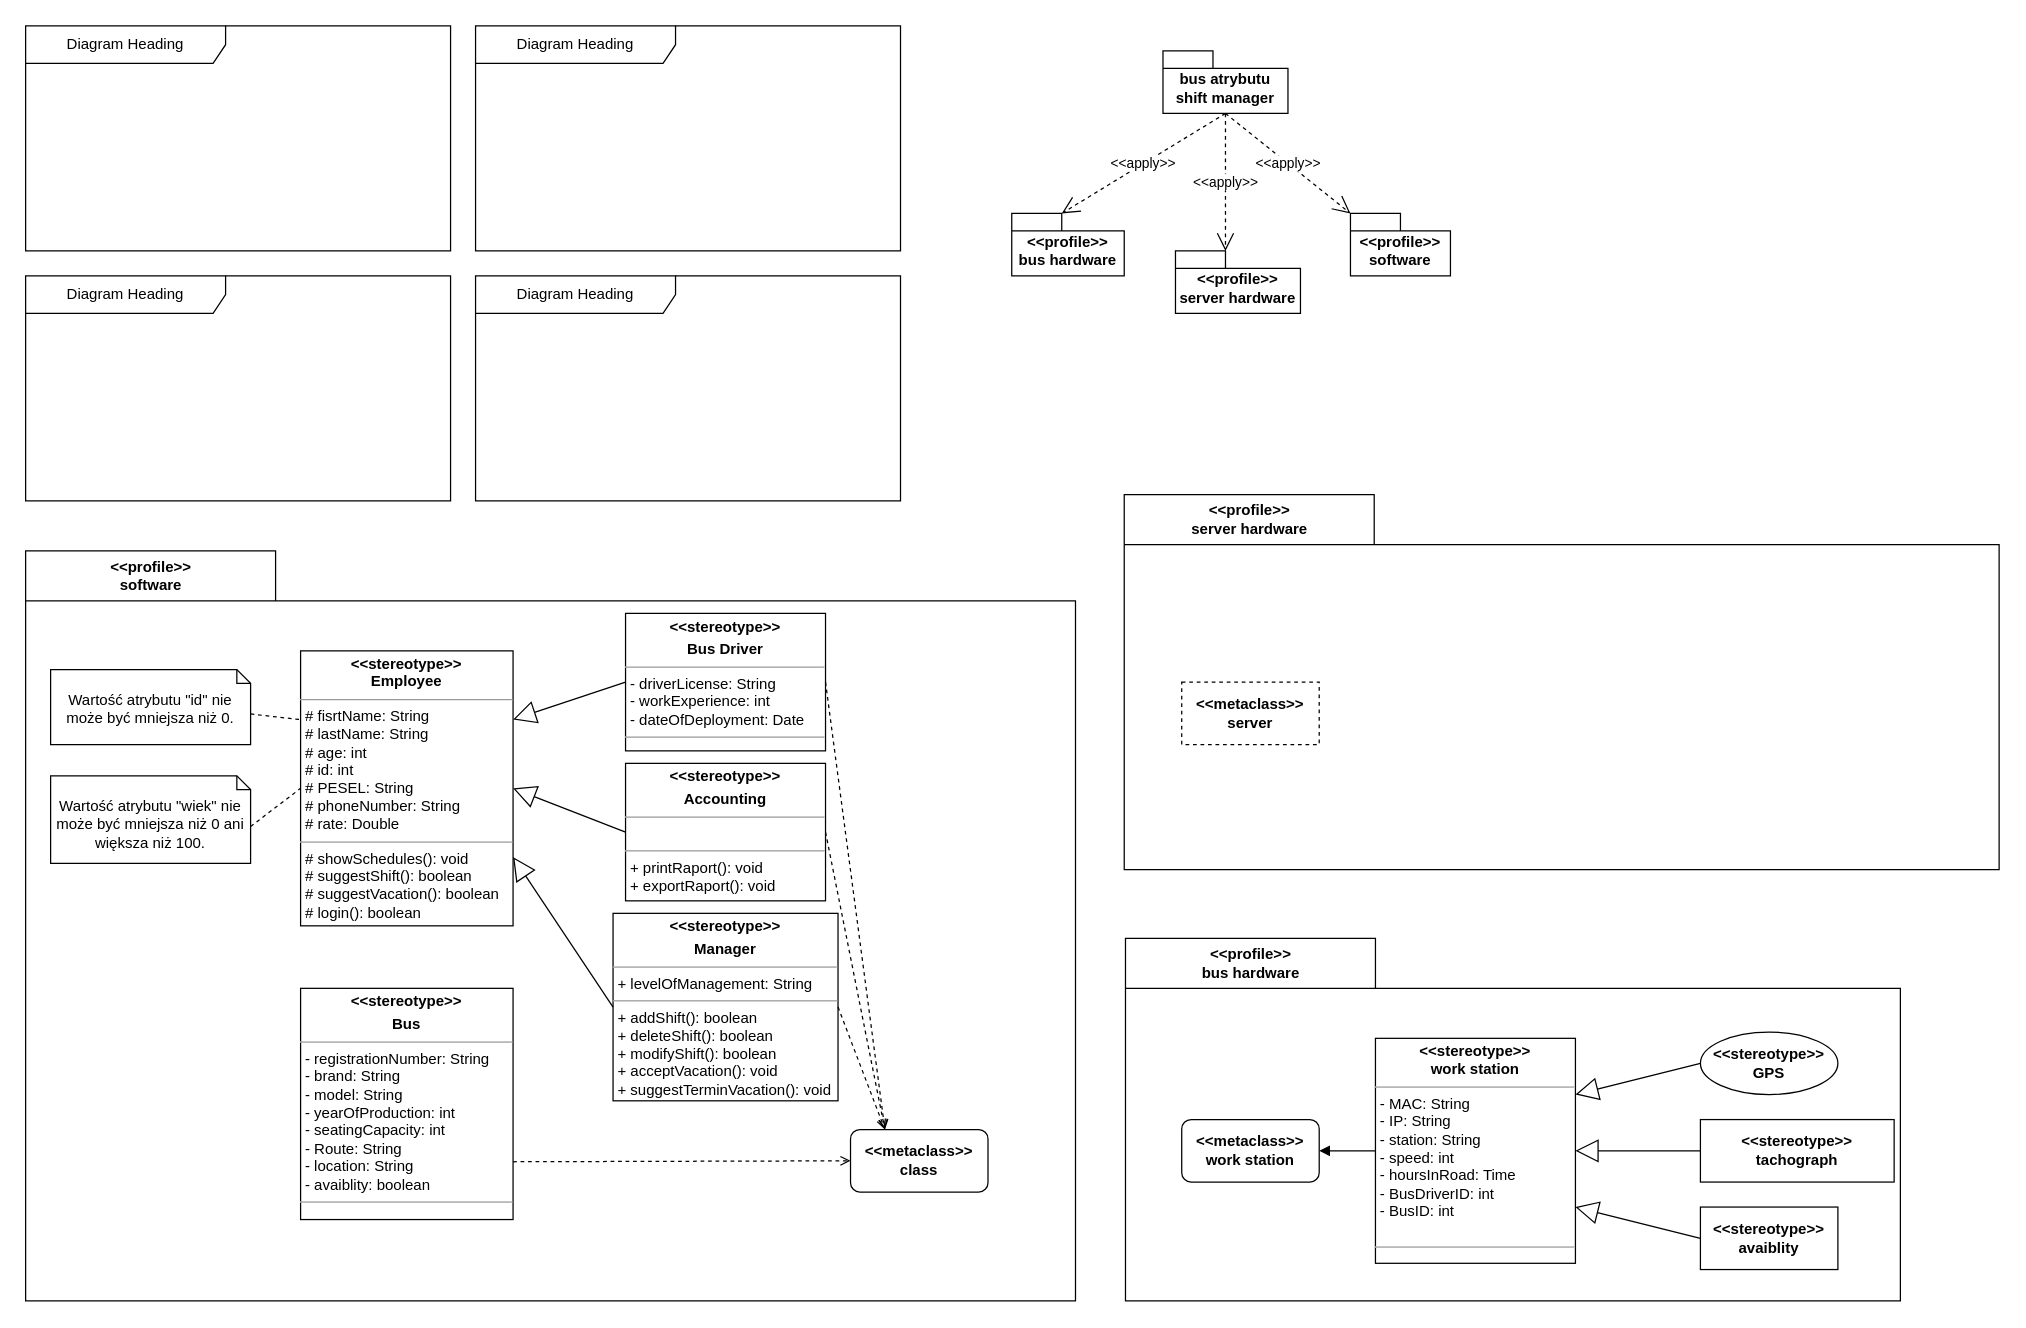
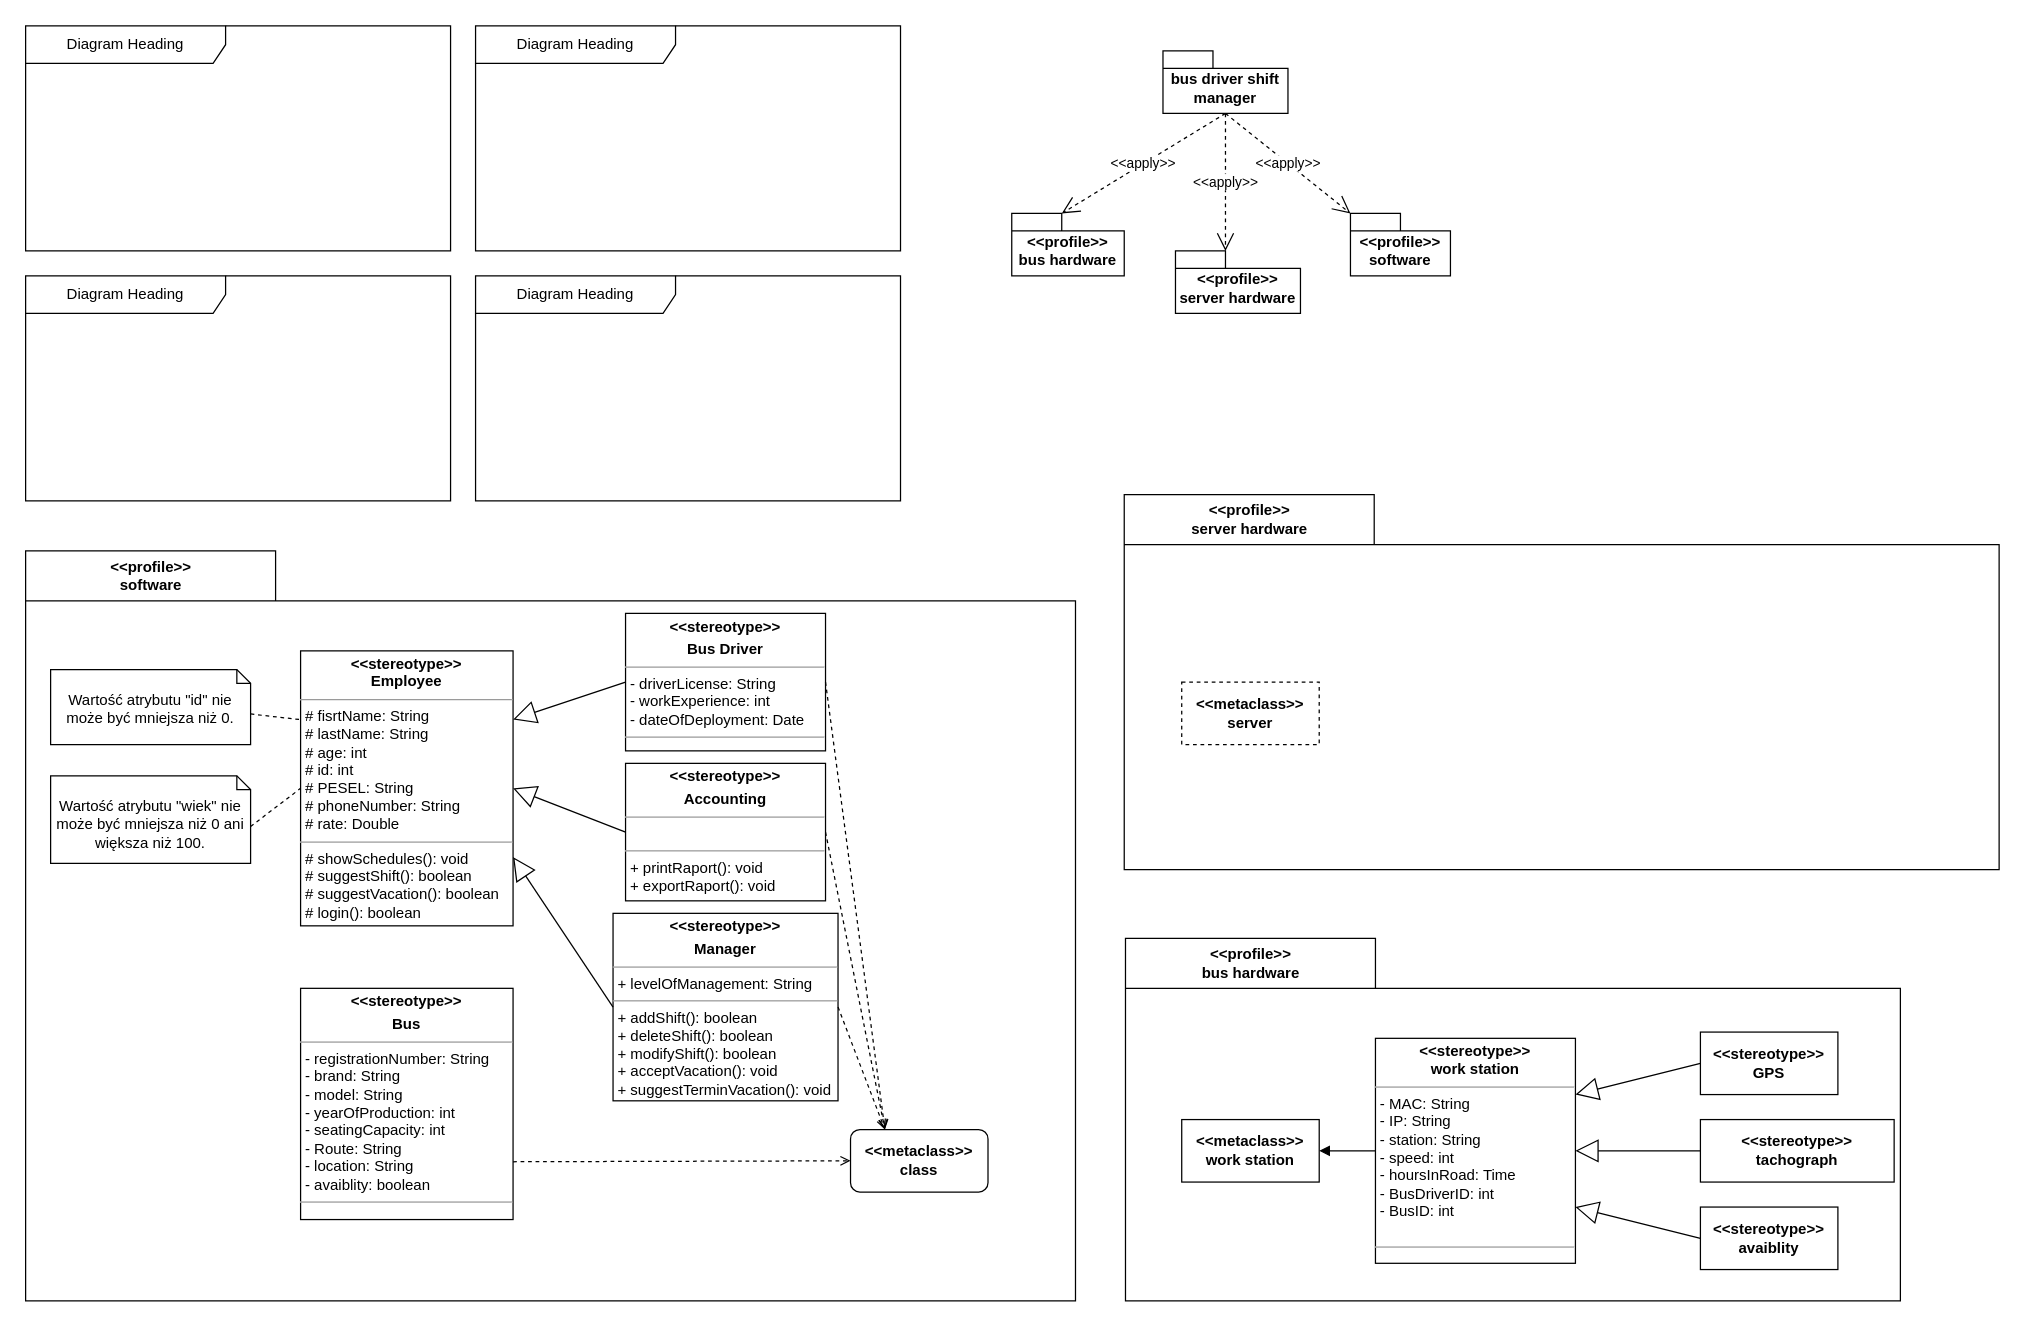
(1226, 88) -> (1226, 88)
(1769, 1063) -> (1769, 1063)
(1251, 1151) -> (1251, 1151)
